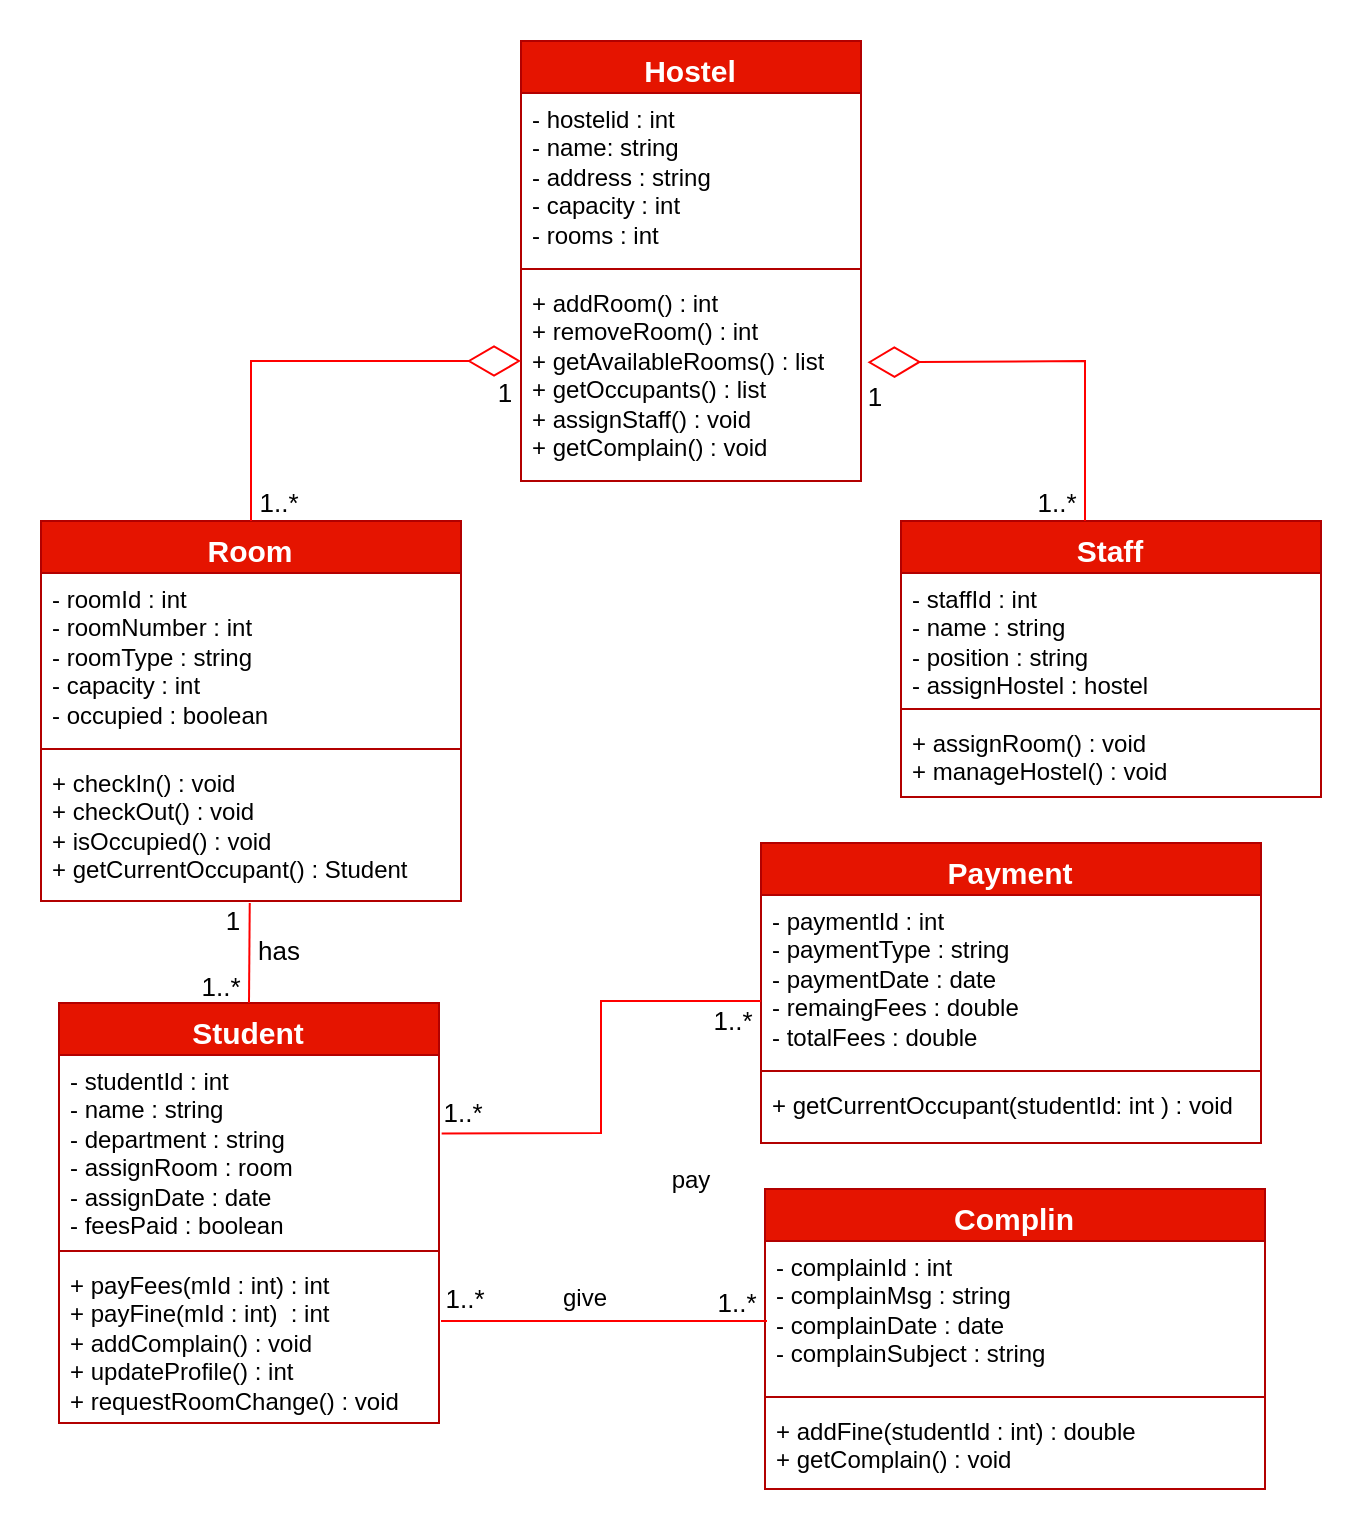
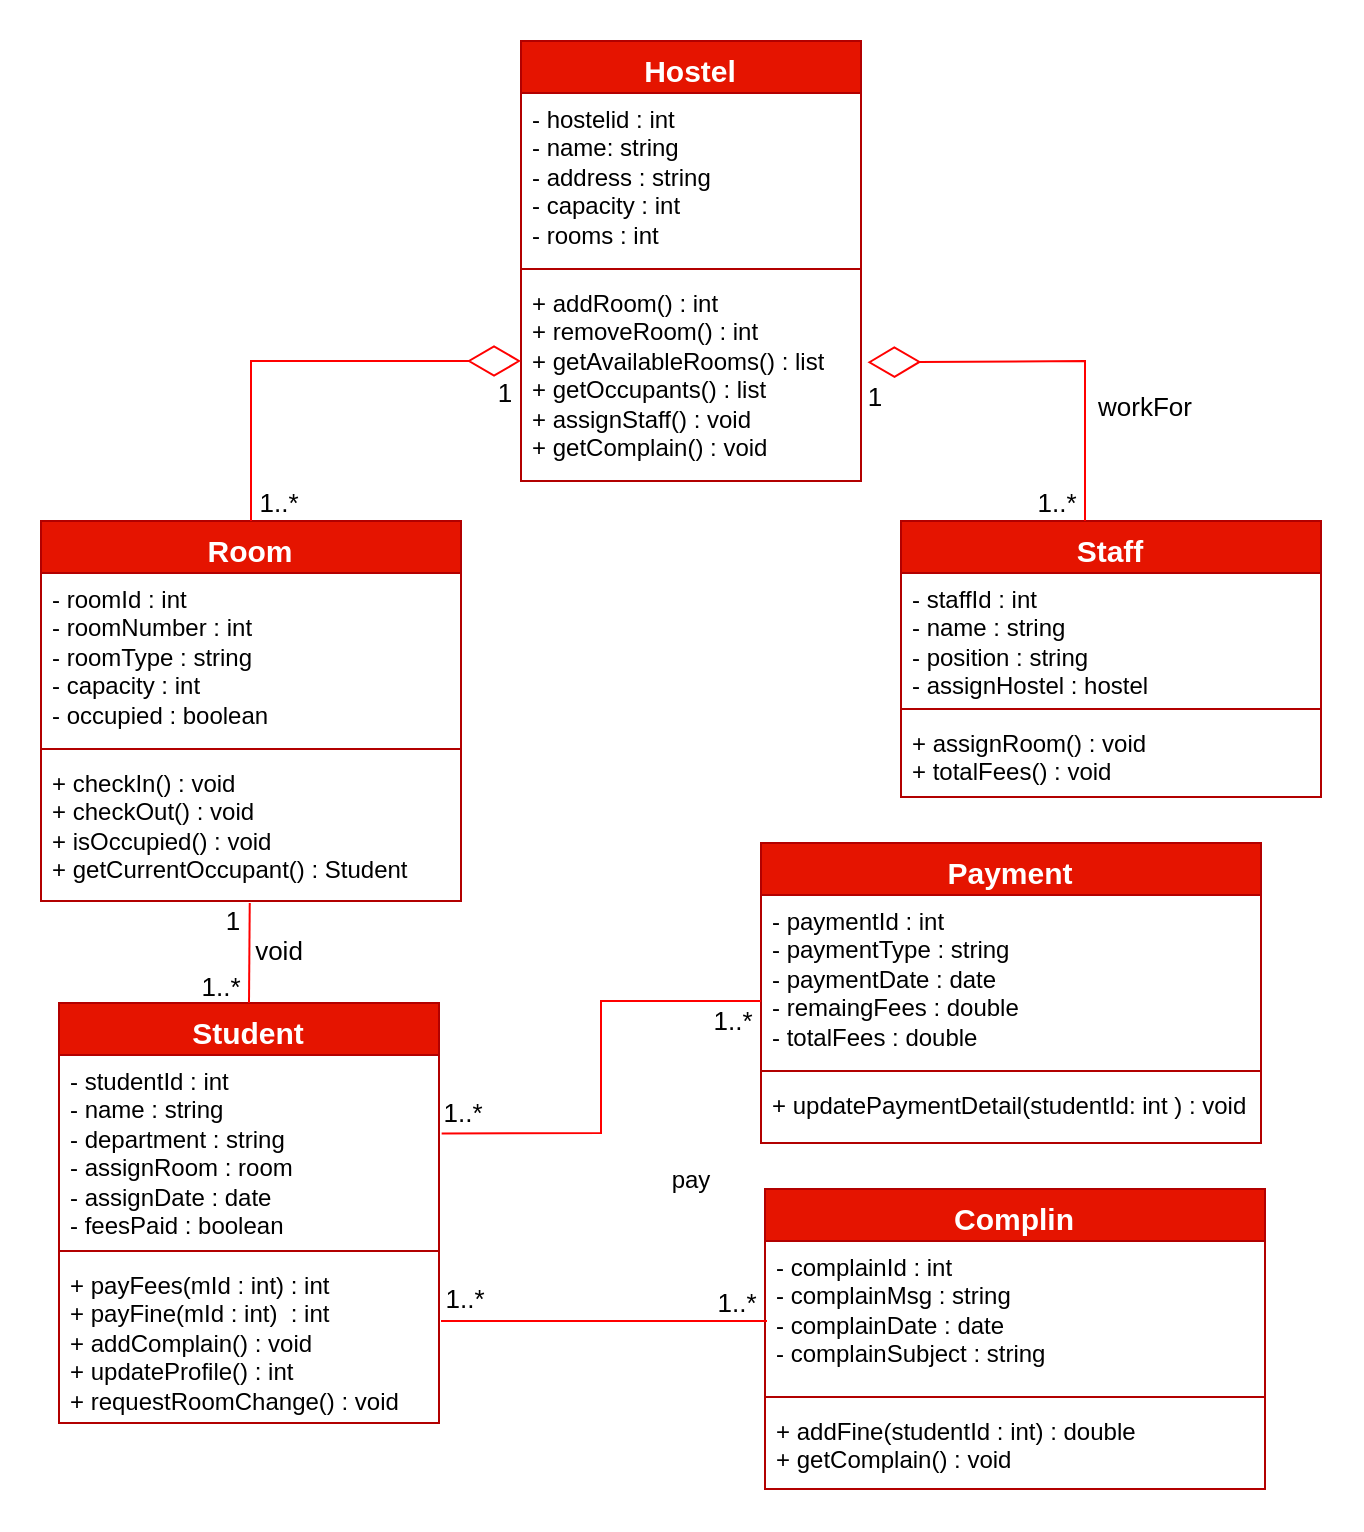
none -> (1145, 407)
(1049, 760) -> (1035, 760)
(280, 951) -> (280, 951)
(1013, 1122) -> (1013, 1122)
(585, 1299) -> none
